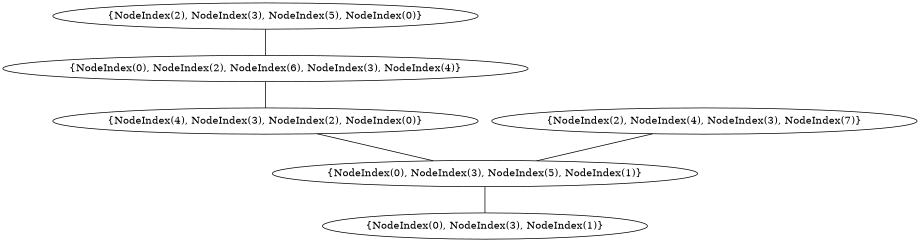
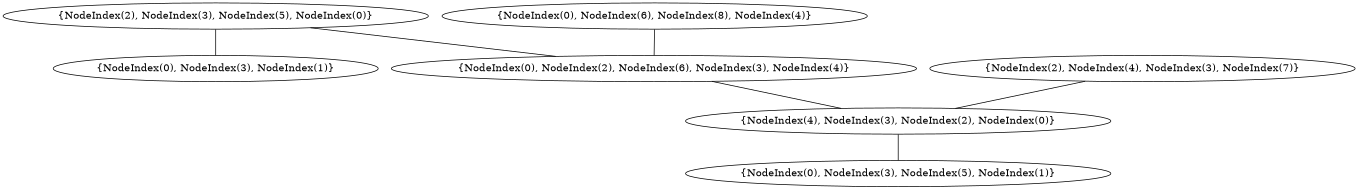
none -> (655, 16)
(595, 147) -> (1020, 95)
(485, 200) -> (216, 42)
